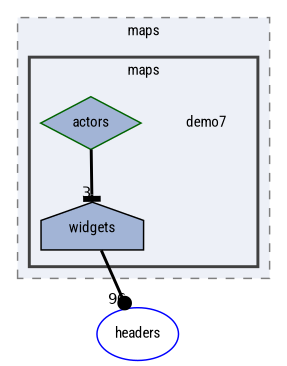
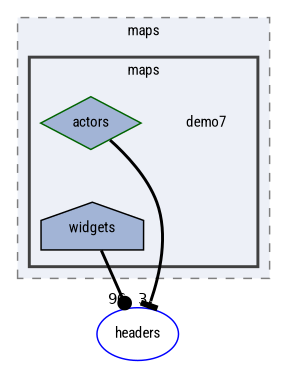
(92, 172) -> (160, 213)
